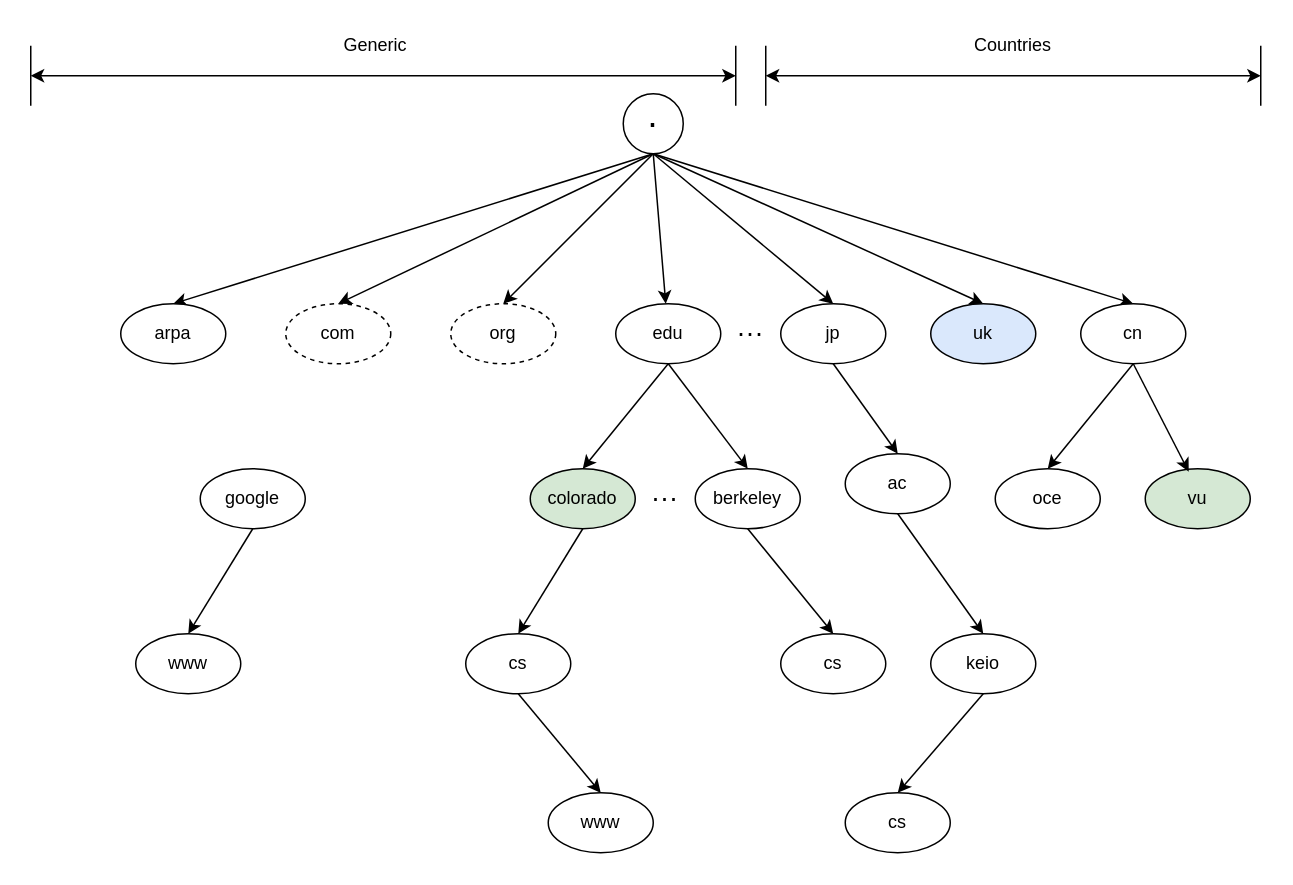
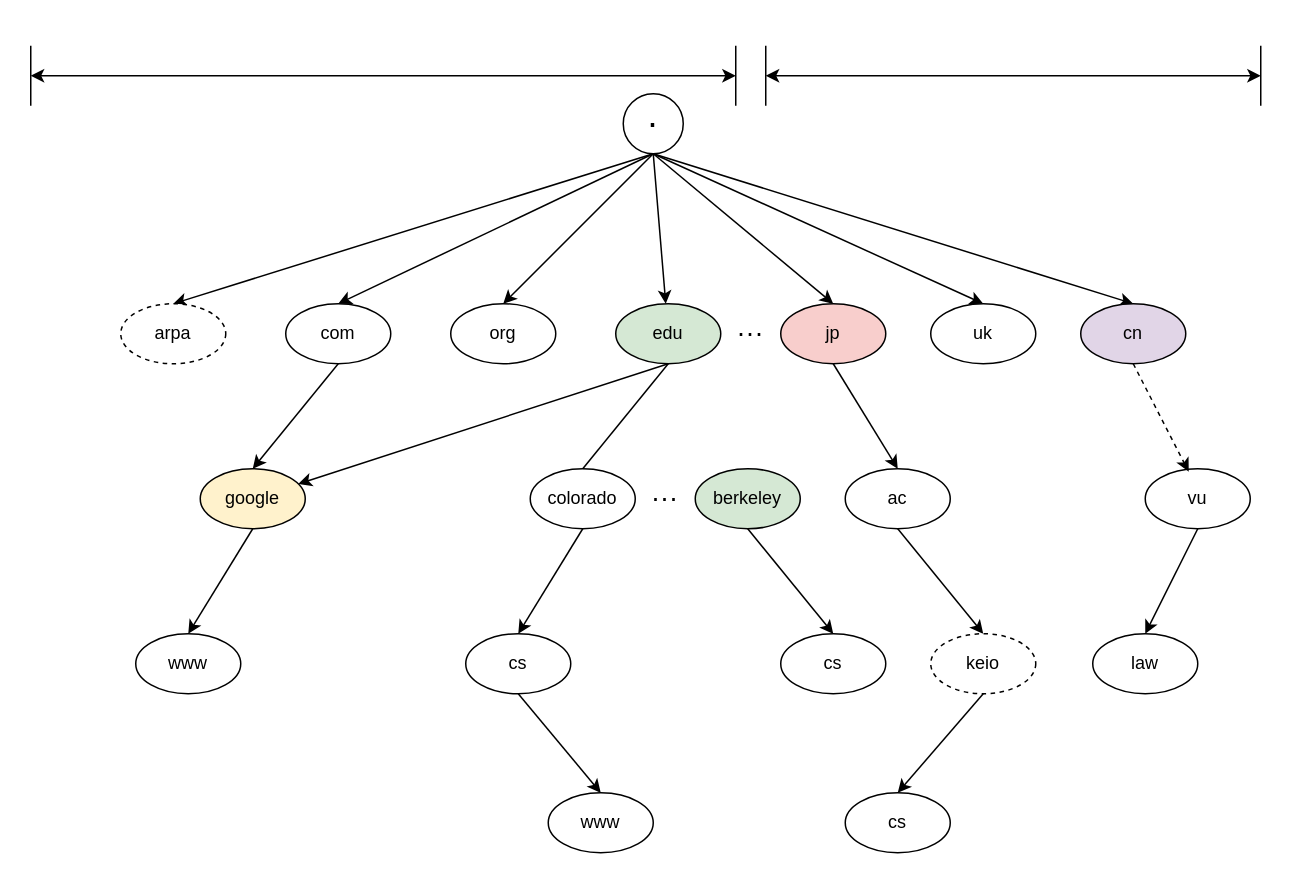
(376, 46) -> none
(1013, 46) -> none
(173, 334) -> (173, 334)
(338, 334) -> (338, 334)
(503, 334) -> (503, 334)
(668, 334) -> (668, 334)
(833, 334) -> (833, 334)
(983, 334) -> (983, 334)
(1133, 334) -> (1133, 334)
none -> (299, 412)
(706, 413) -> (486, 423)
(1093, 413) -> none
(1159, 413) -> (1159, 413)
(590, 460) -> (587, 463)
(898, 484) -> (898, 499)
(253, 499) -> (253, 499)
(583, 499) -> (583, 499)
(748, 499) -> (748, 499)
(1048, 499) -> none
(1198, 499) -> (1198, 499)
none -> (1174, 577)
(983, 664) -> (983, 664)
none -> (1145, 664)
